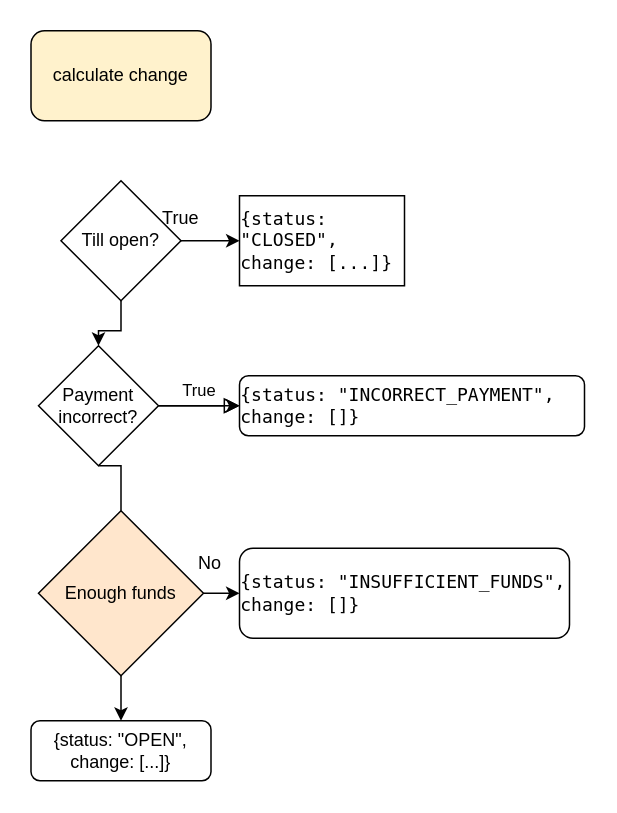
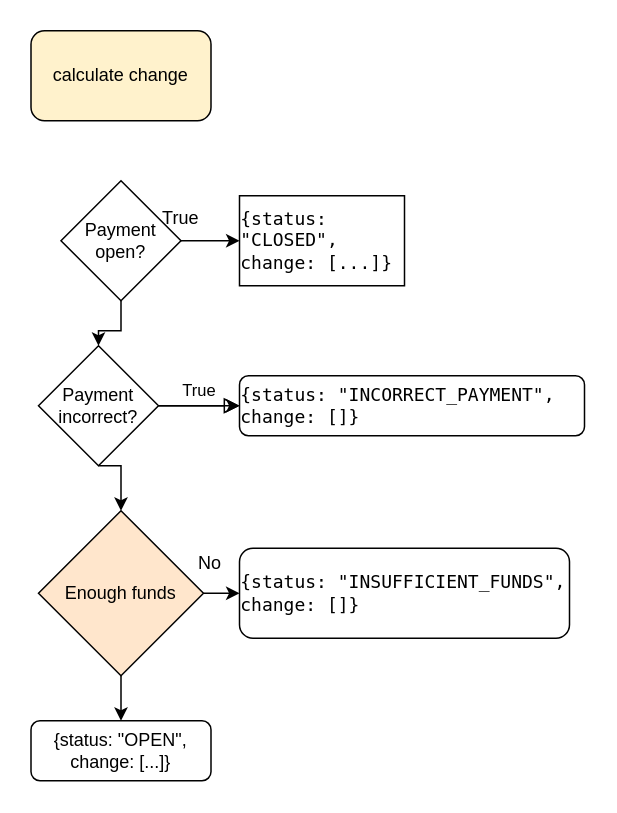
(121, 241) -> (121, 241)
(121, 503) -> (121, 499)
